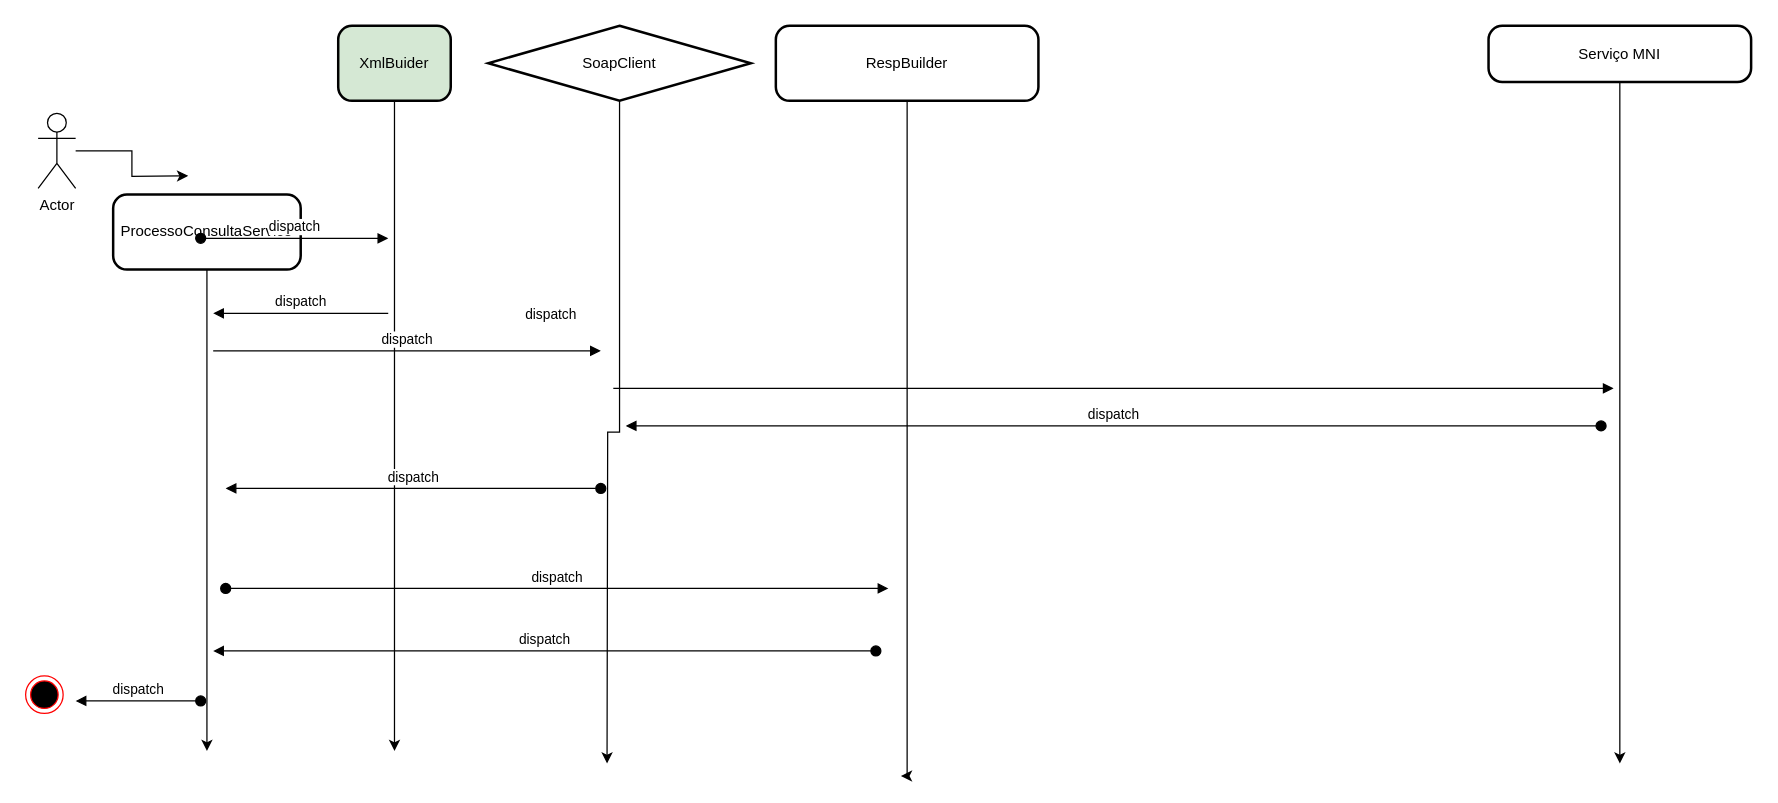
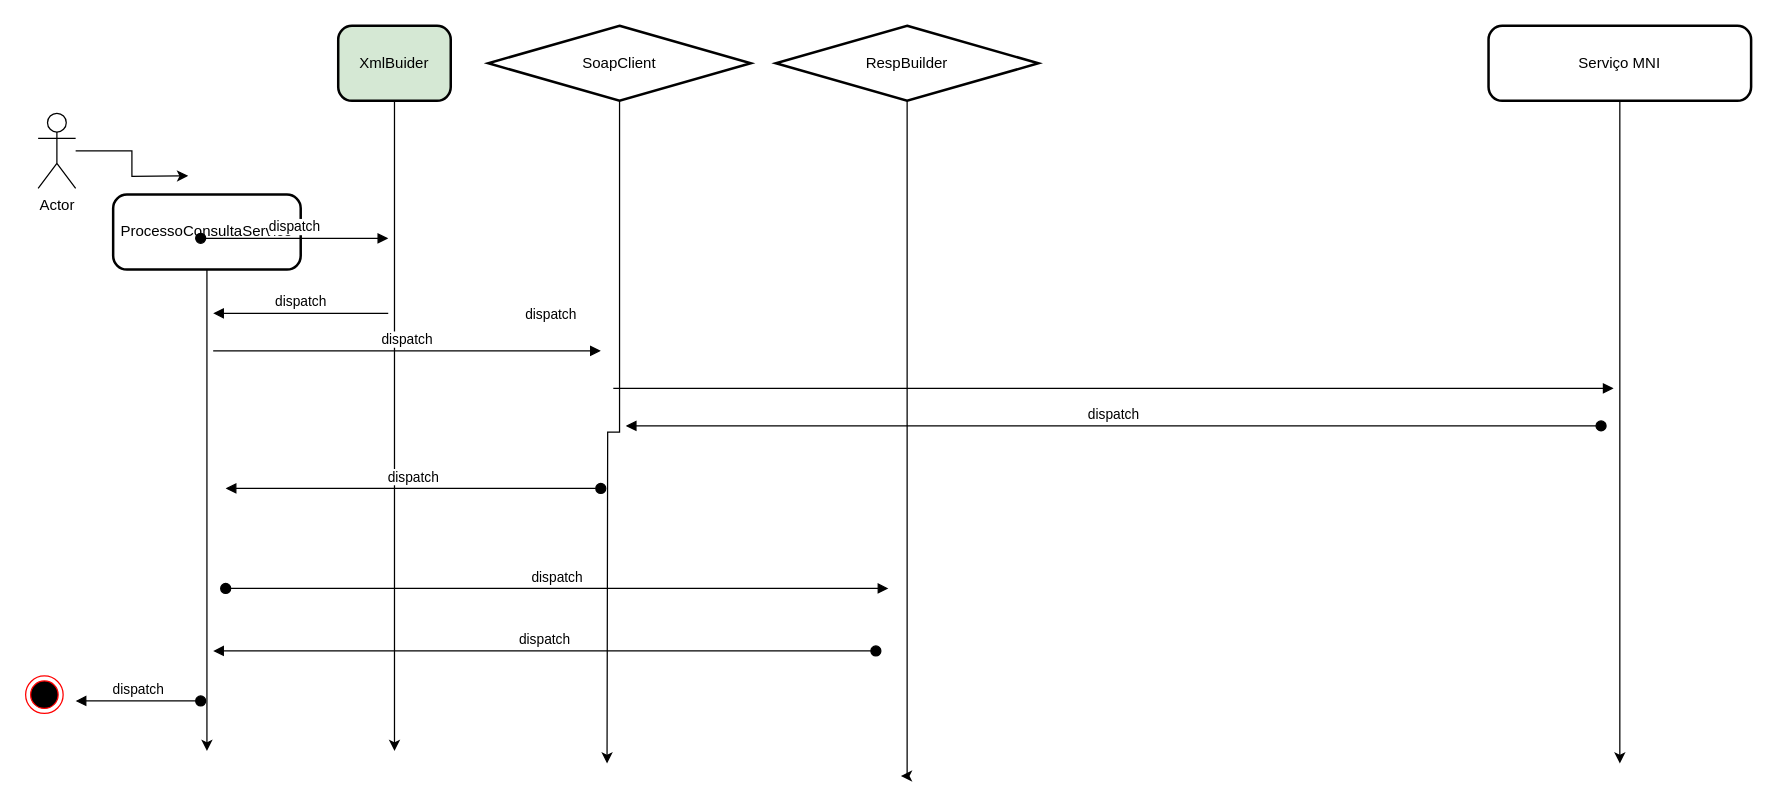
(1619, 54) -> (1619, 63)
(907, 63) -> (907, 63)
